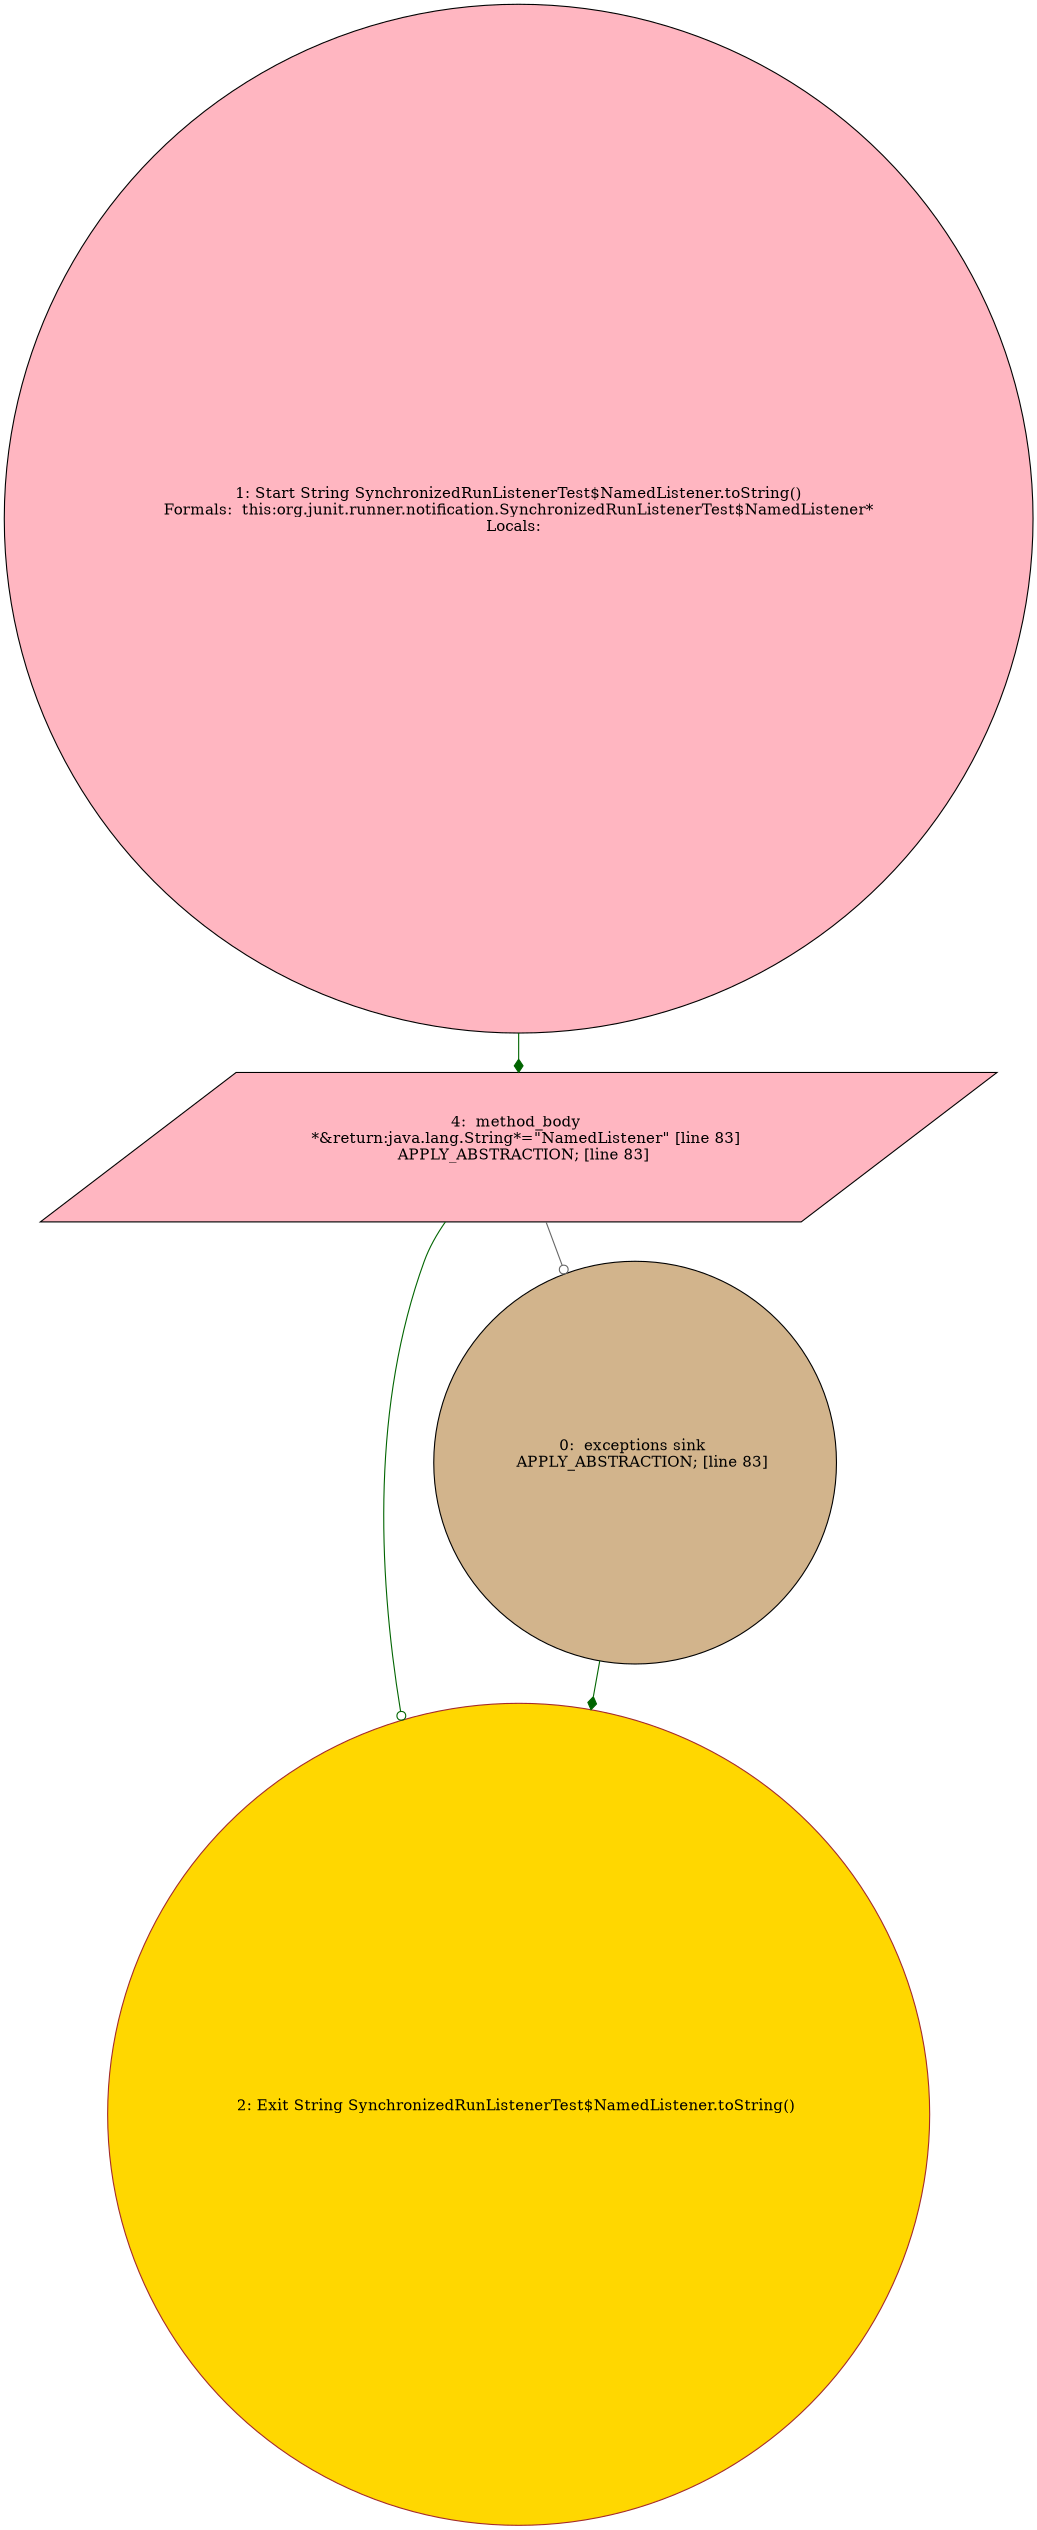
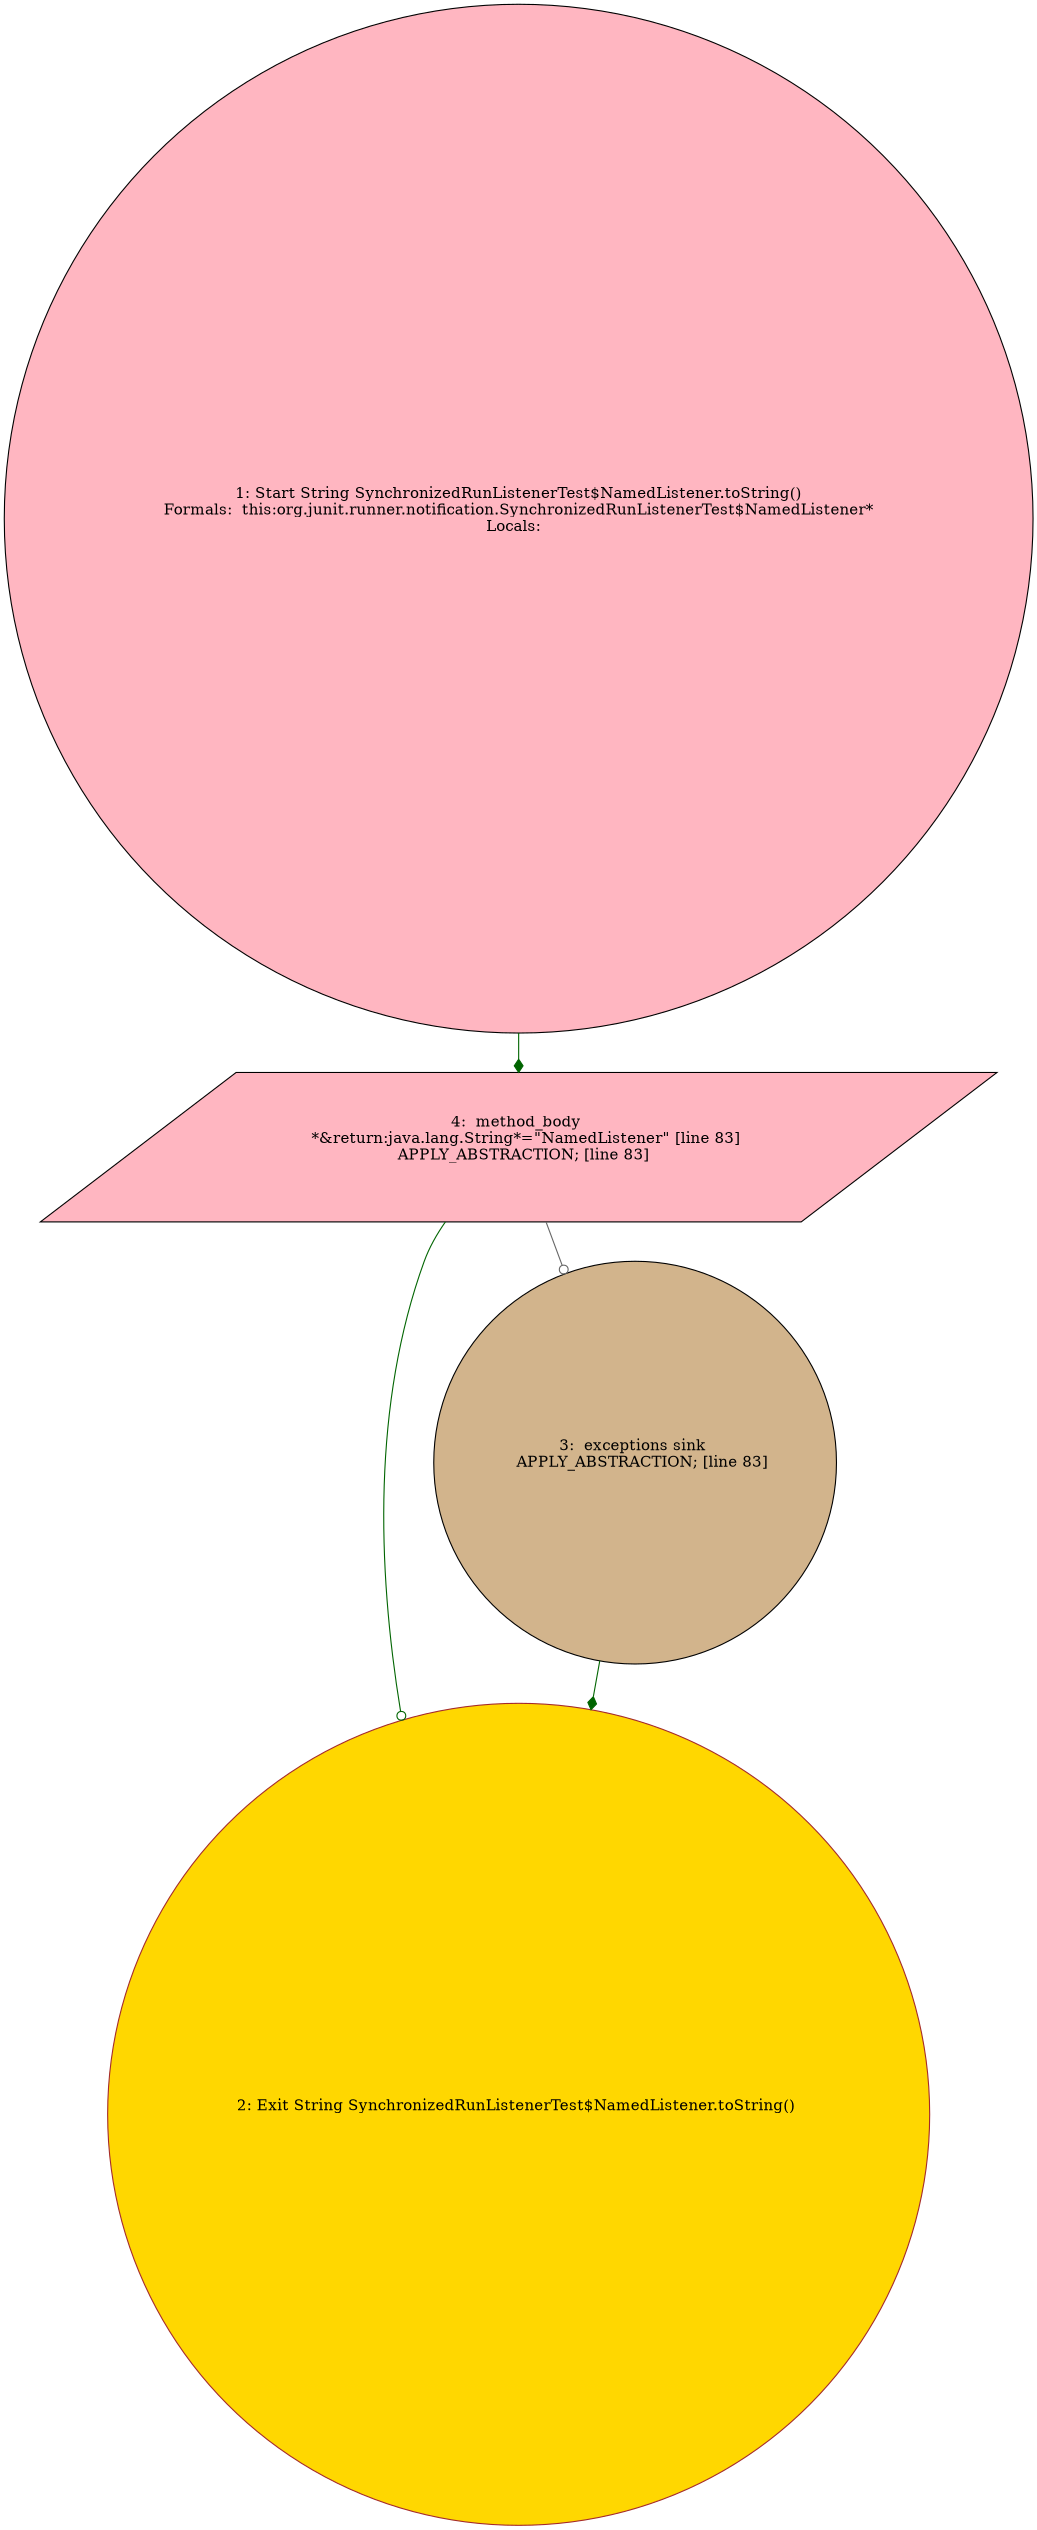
(635, 1463) -> (635, 1463)
